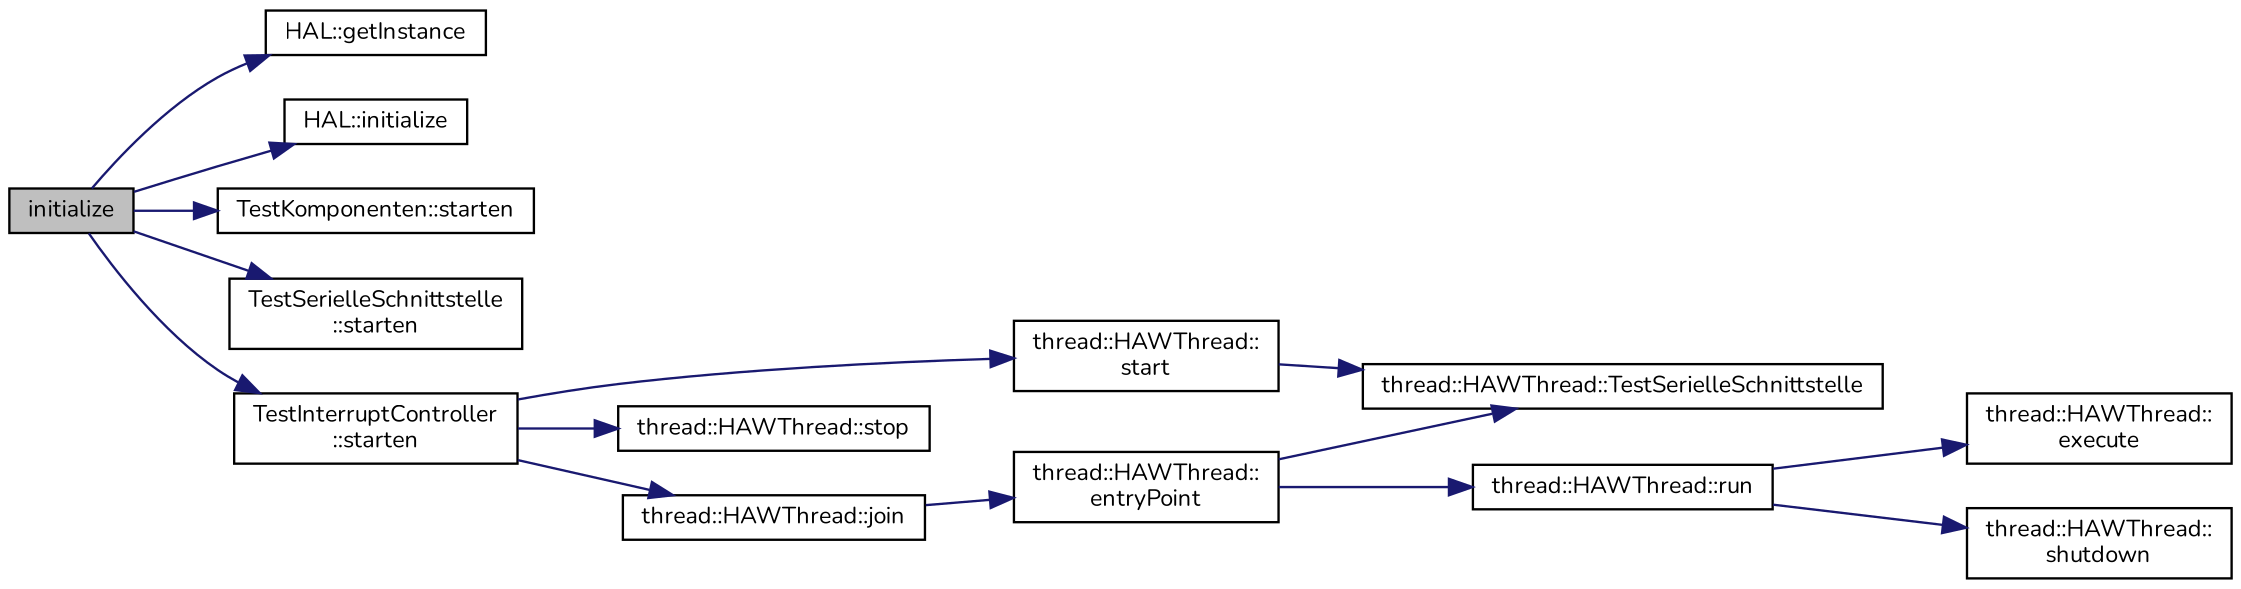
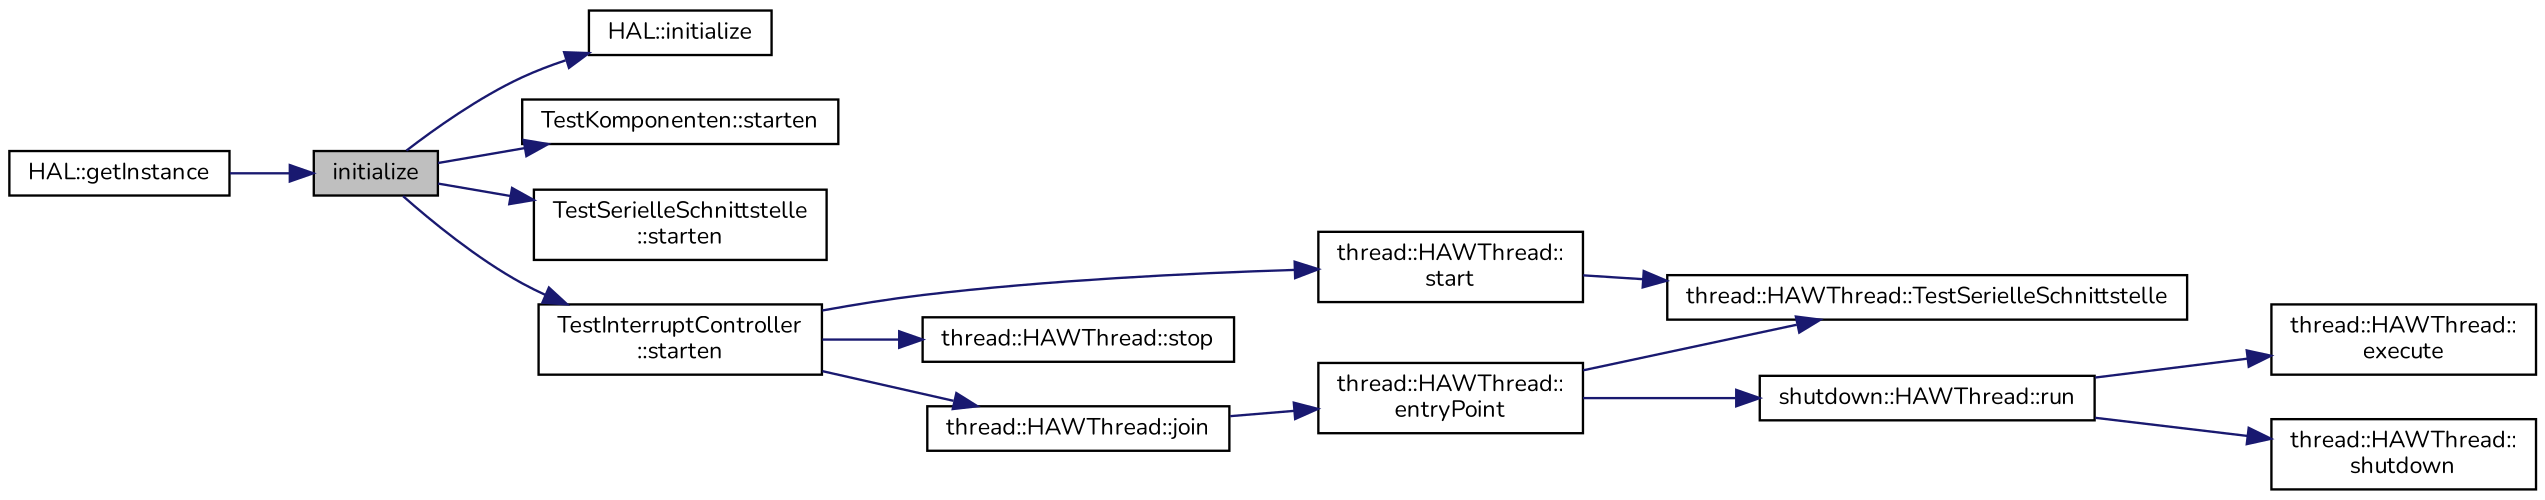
(162, 117) -> (260, 173)
(1623, 487) -> (1927, 398)
